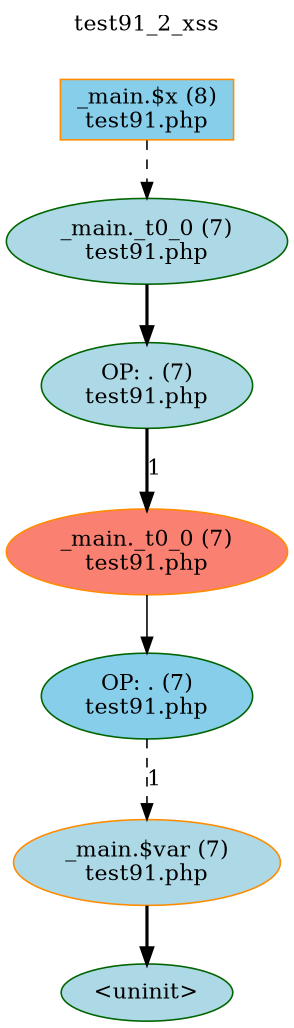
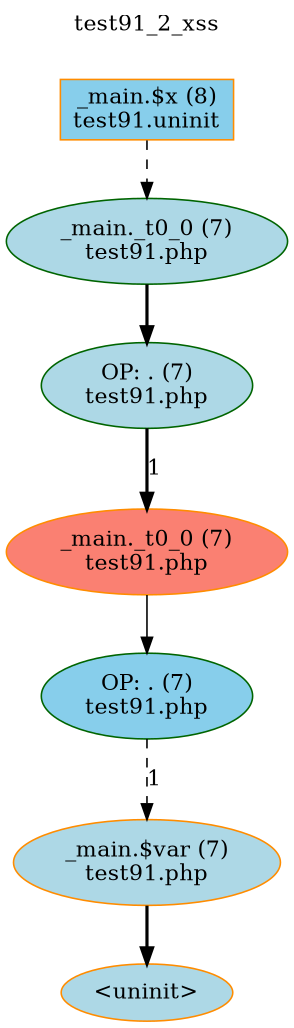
(147, 110) -> (147, 110)
(147, 993) -> (147, 993)
